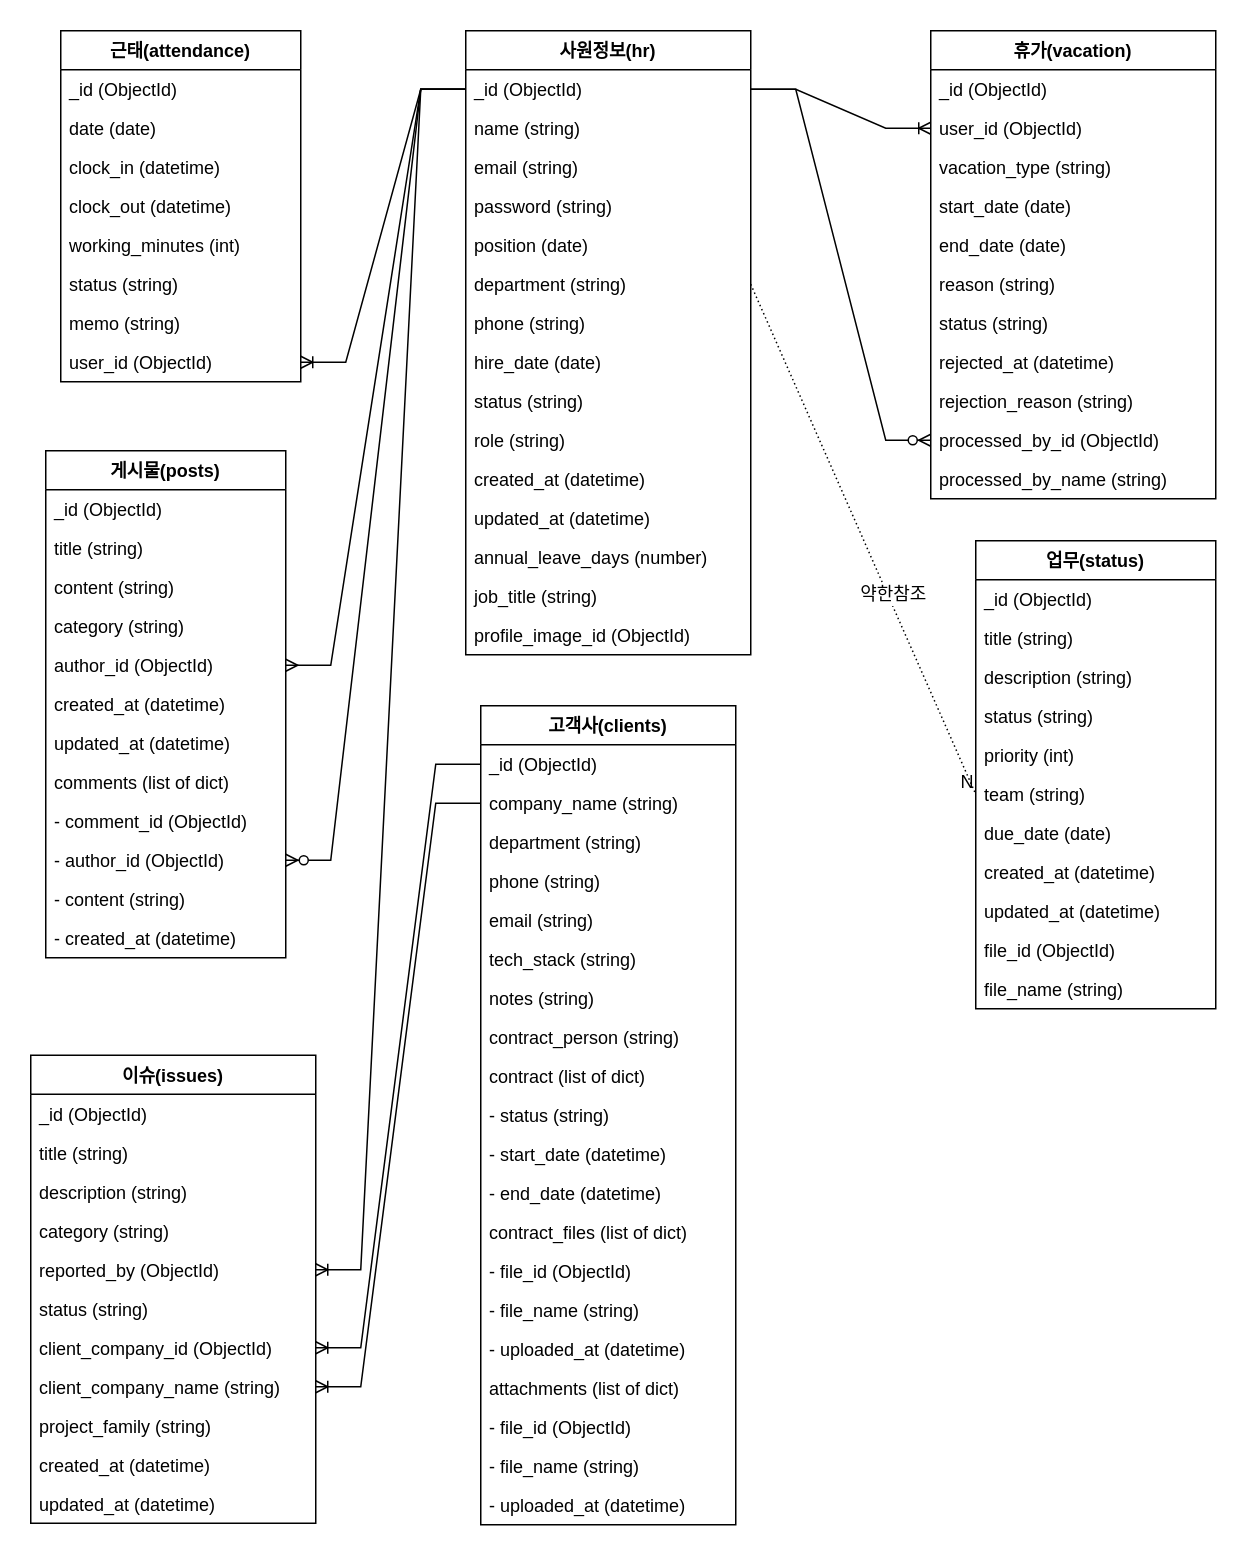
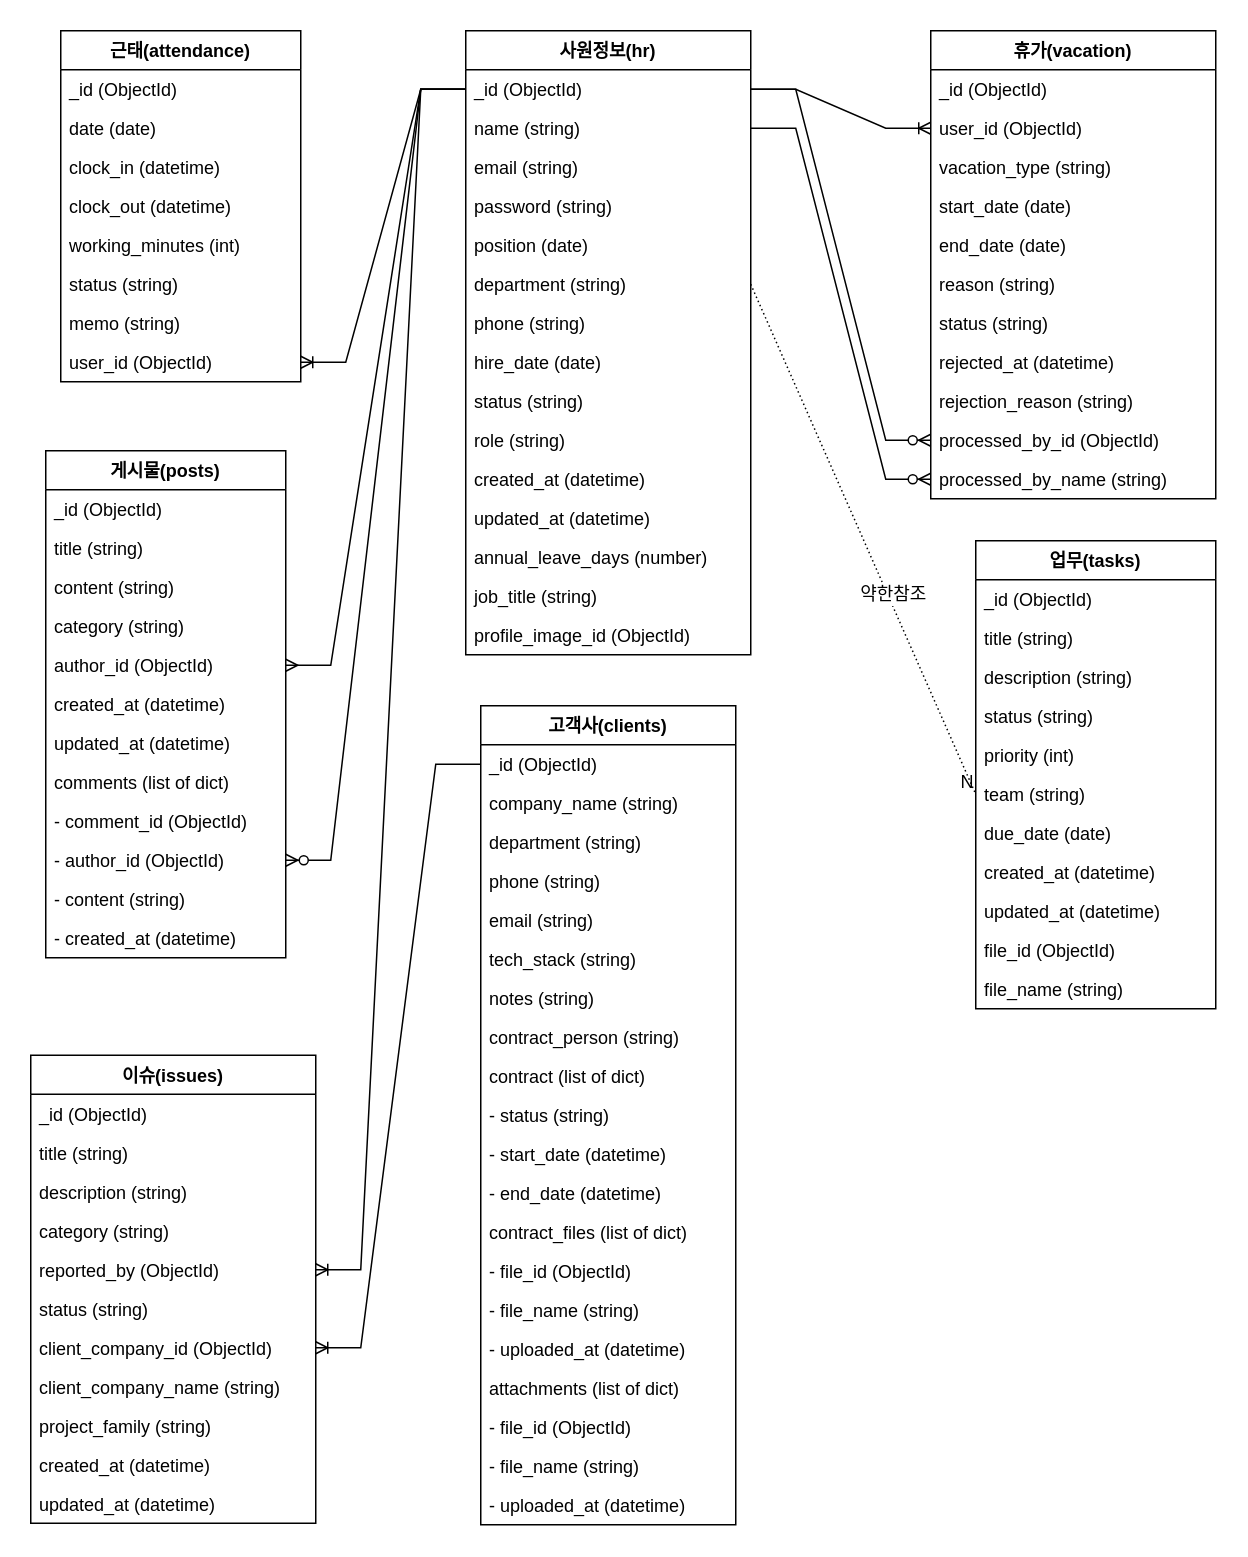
none -> (841, 303)
(1095, 561) -> (1095, 561)
(398, 1096) -> none
